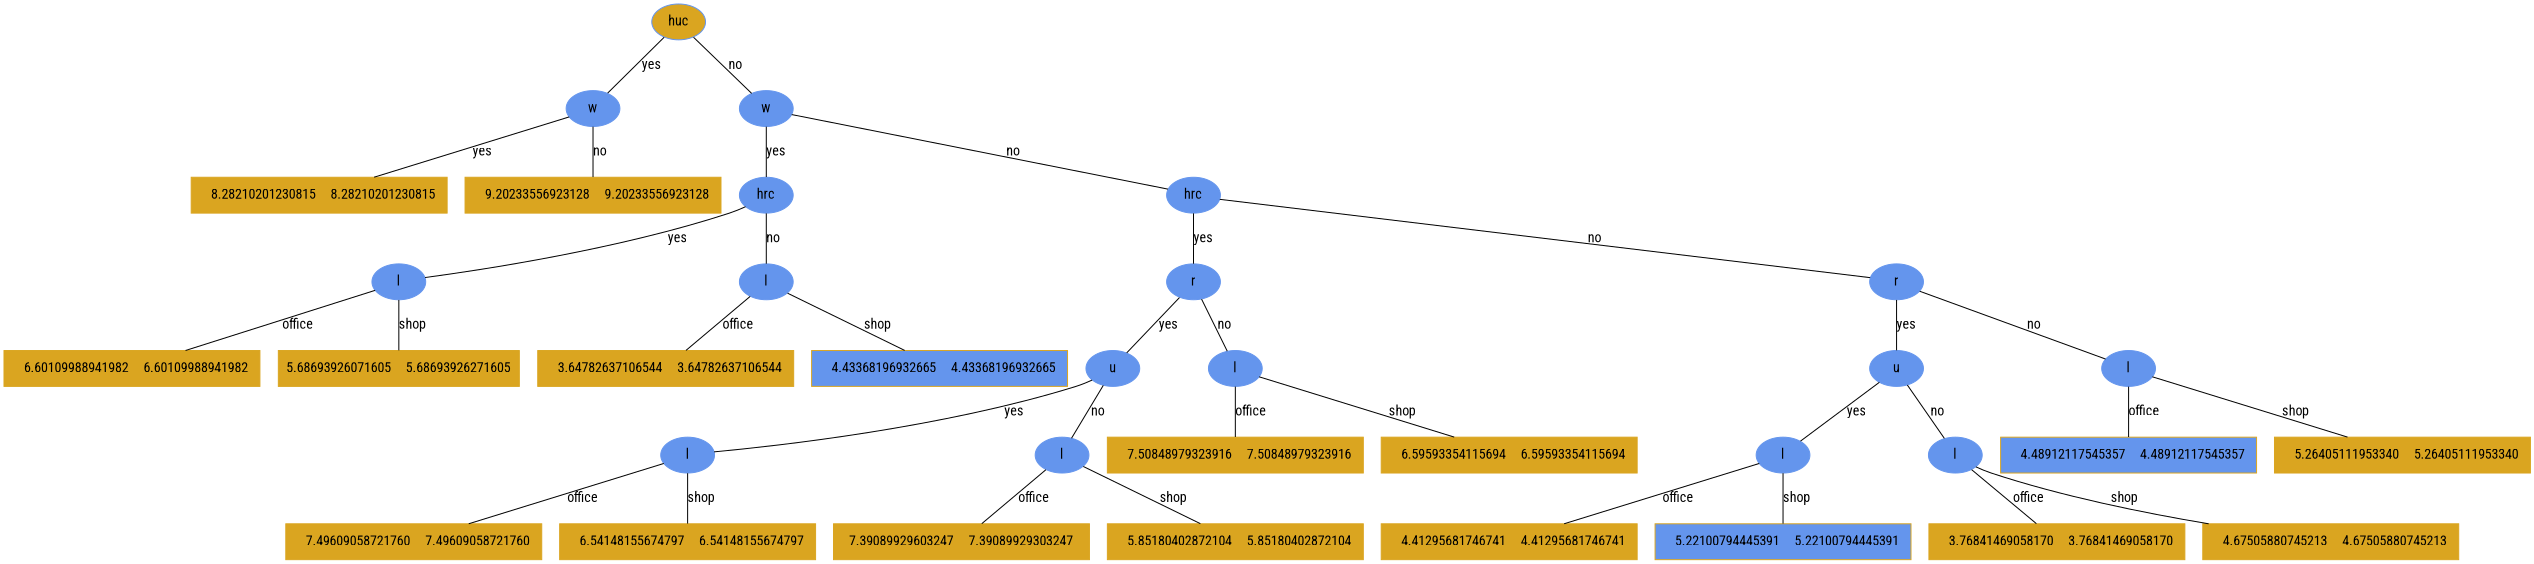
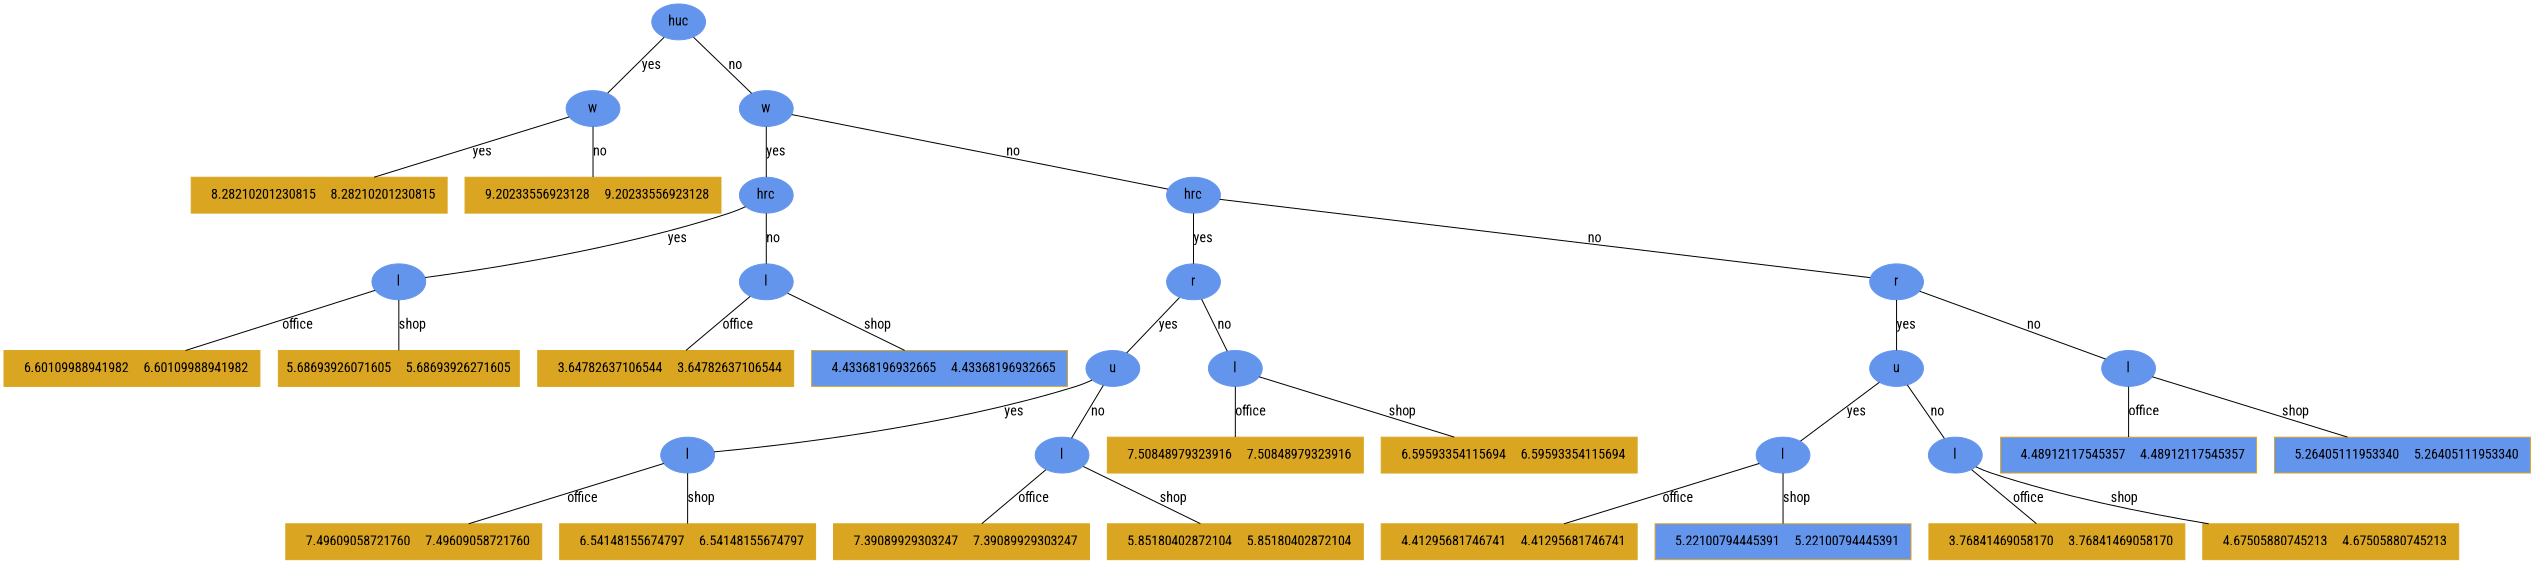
(679, 22) -> (679, 22)
(2402, 455) -> (2402, 455)
(961, 542) -> (961, 542)
